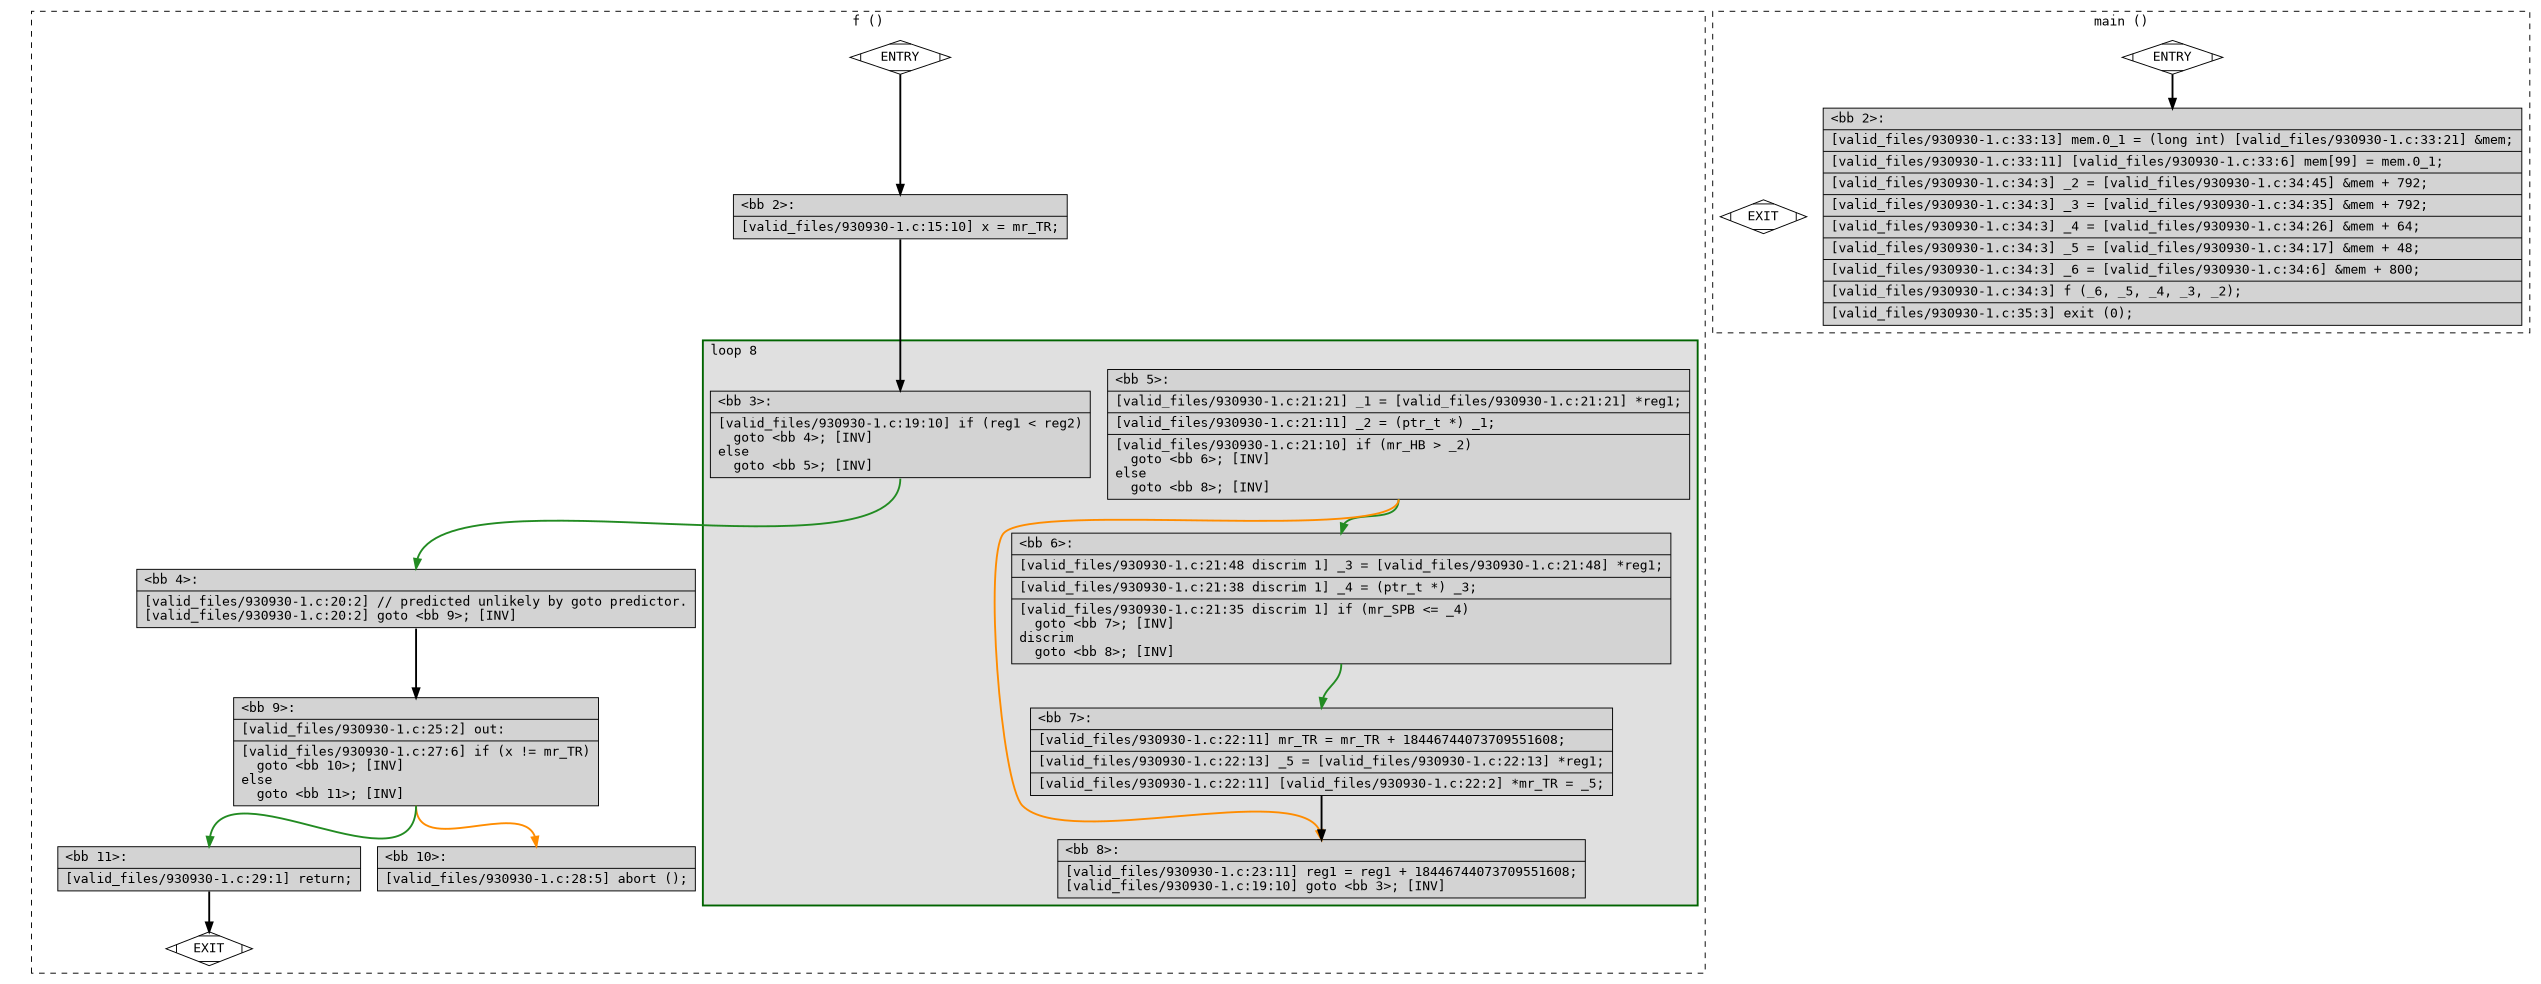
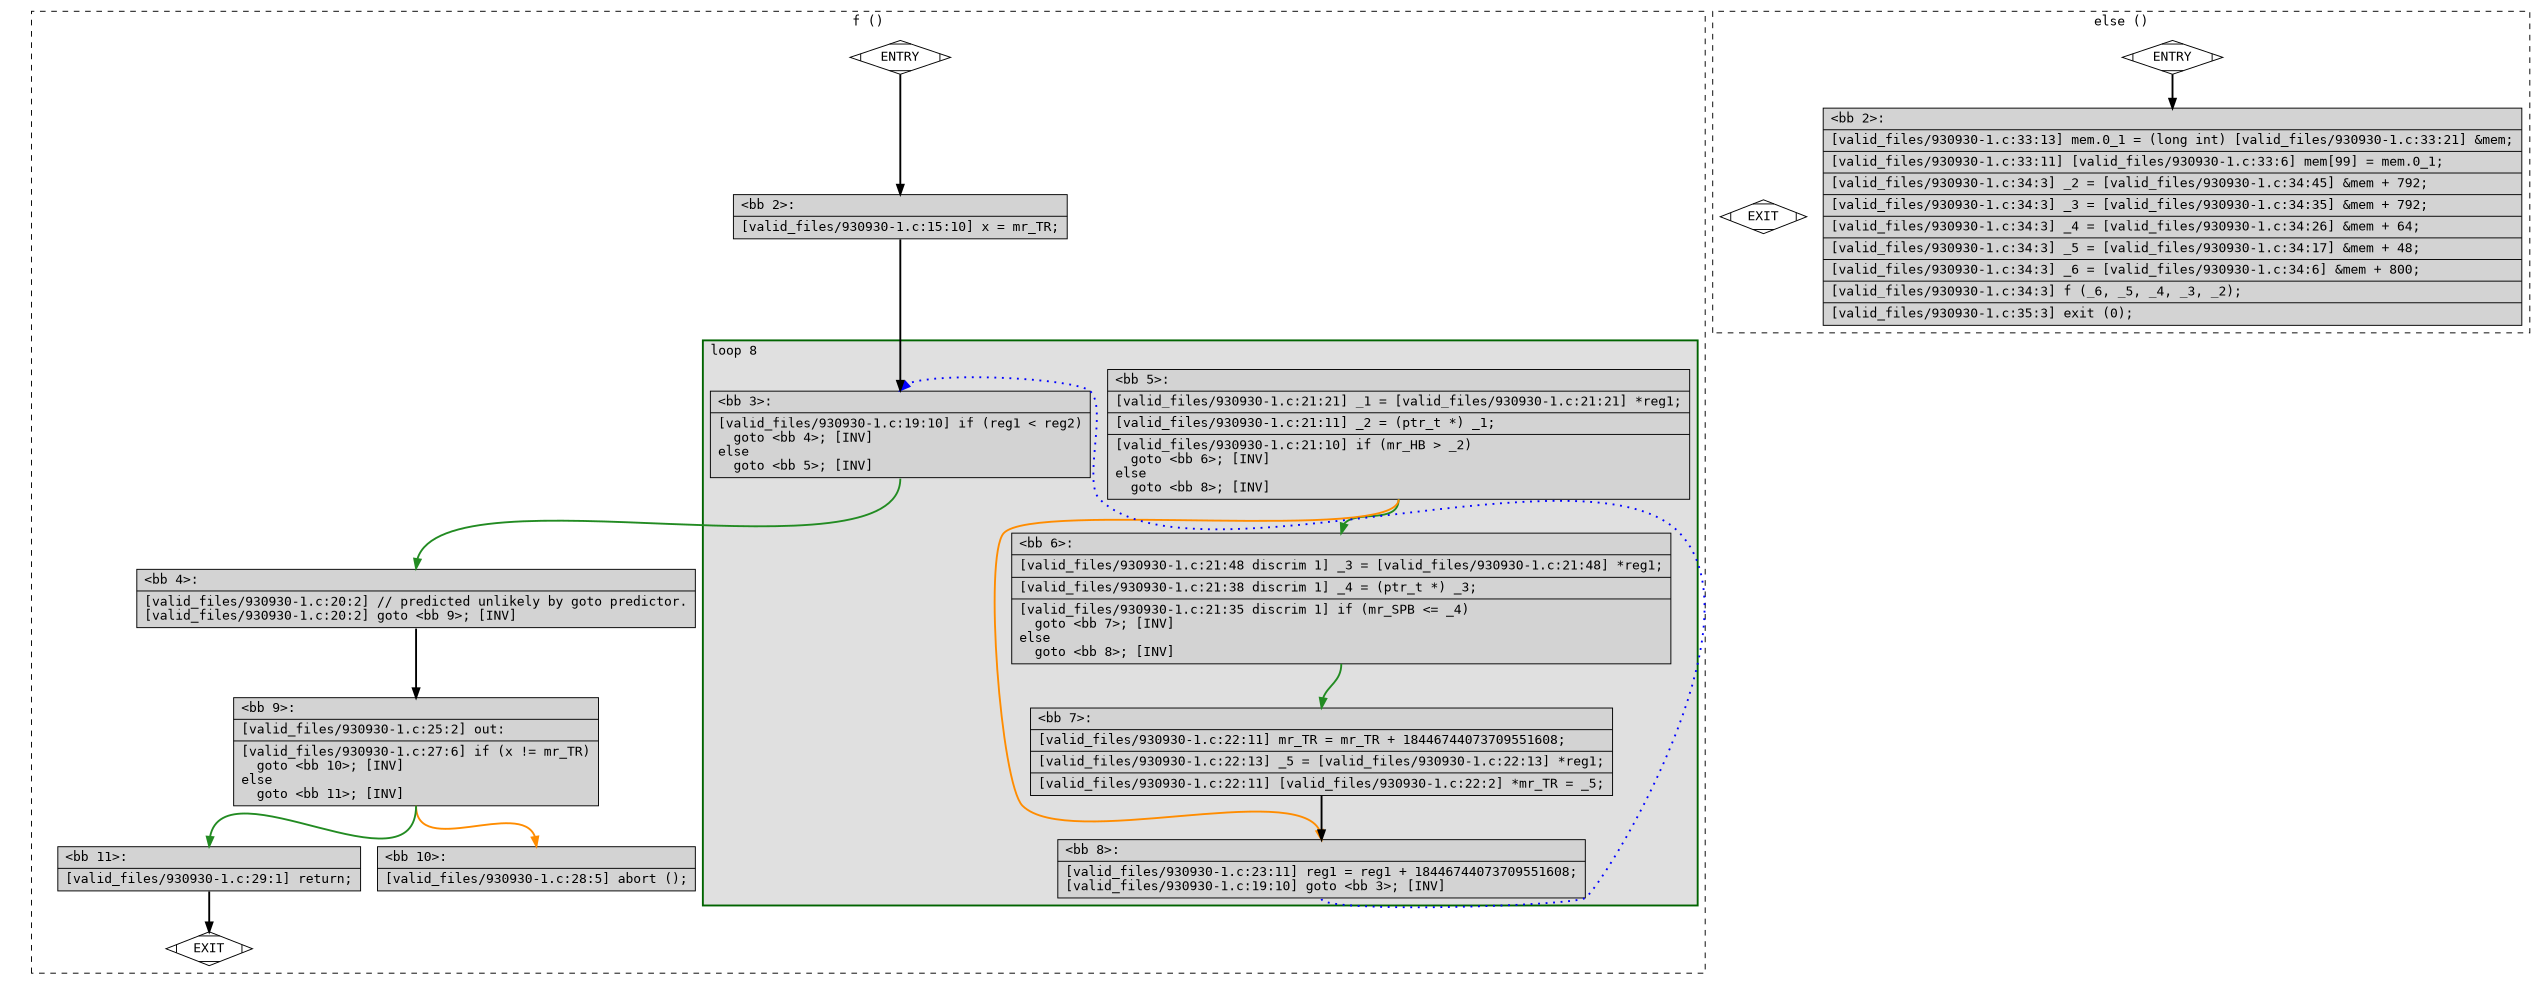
(2121, 22) -> (2121, 22)
none -> (1573, 502)
(1047, 638) -> (1035, 638)
